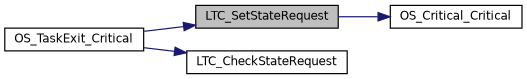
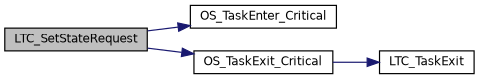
(456, 17) -> (263, 17)
(164, 29) -> (165, 50)
(267, 62) -> (427, 62)
